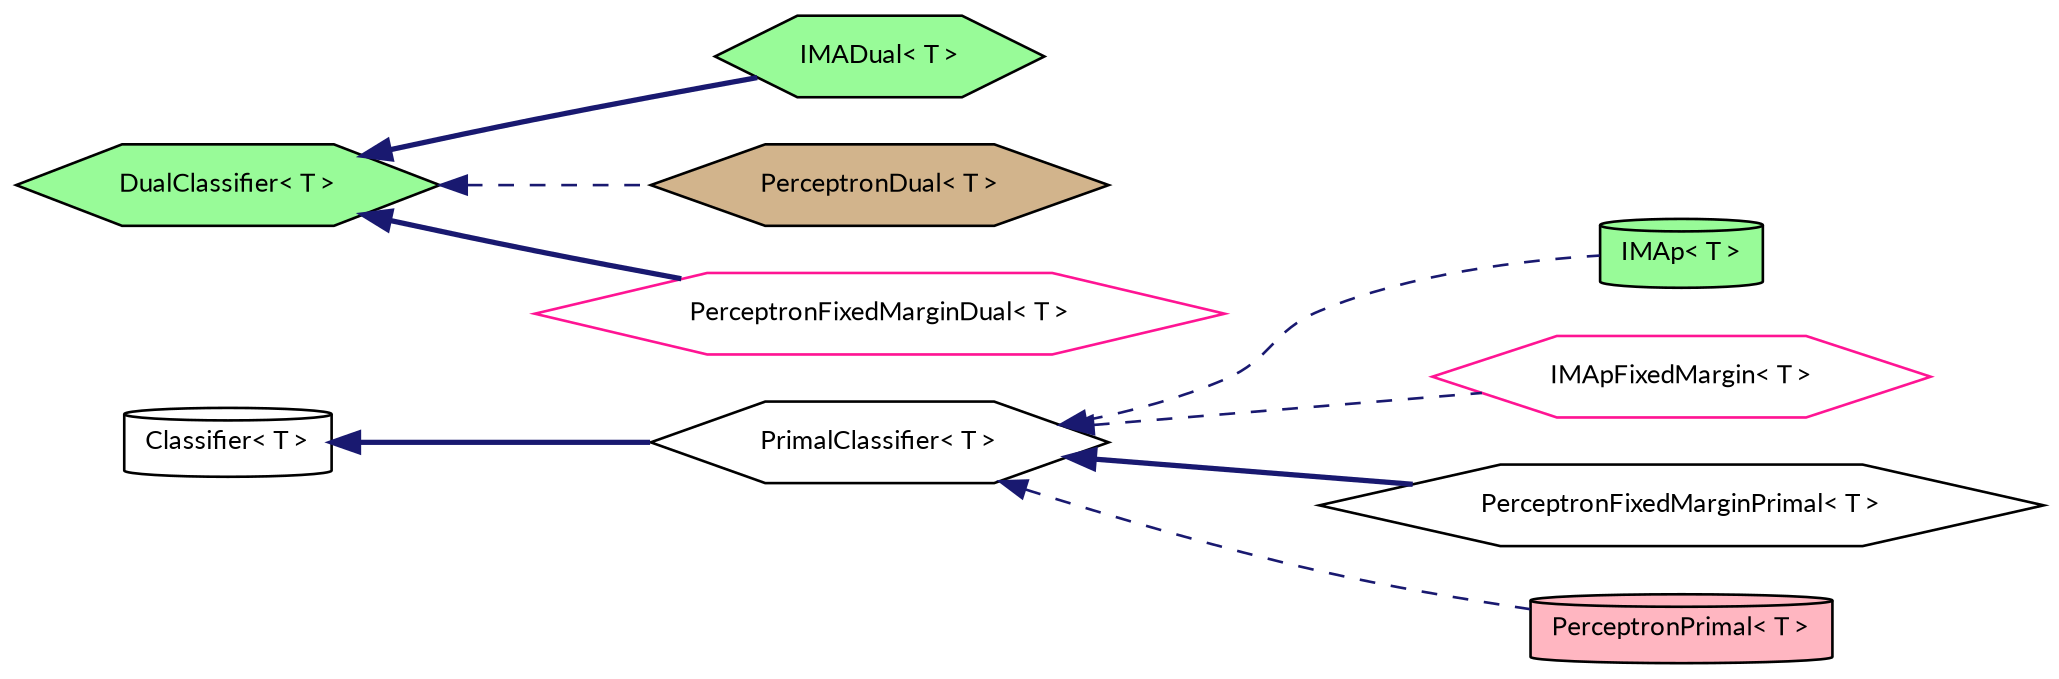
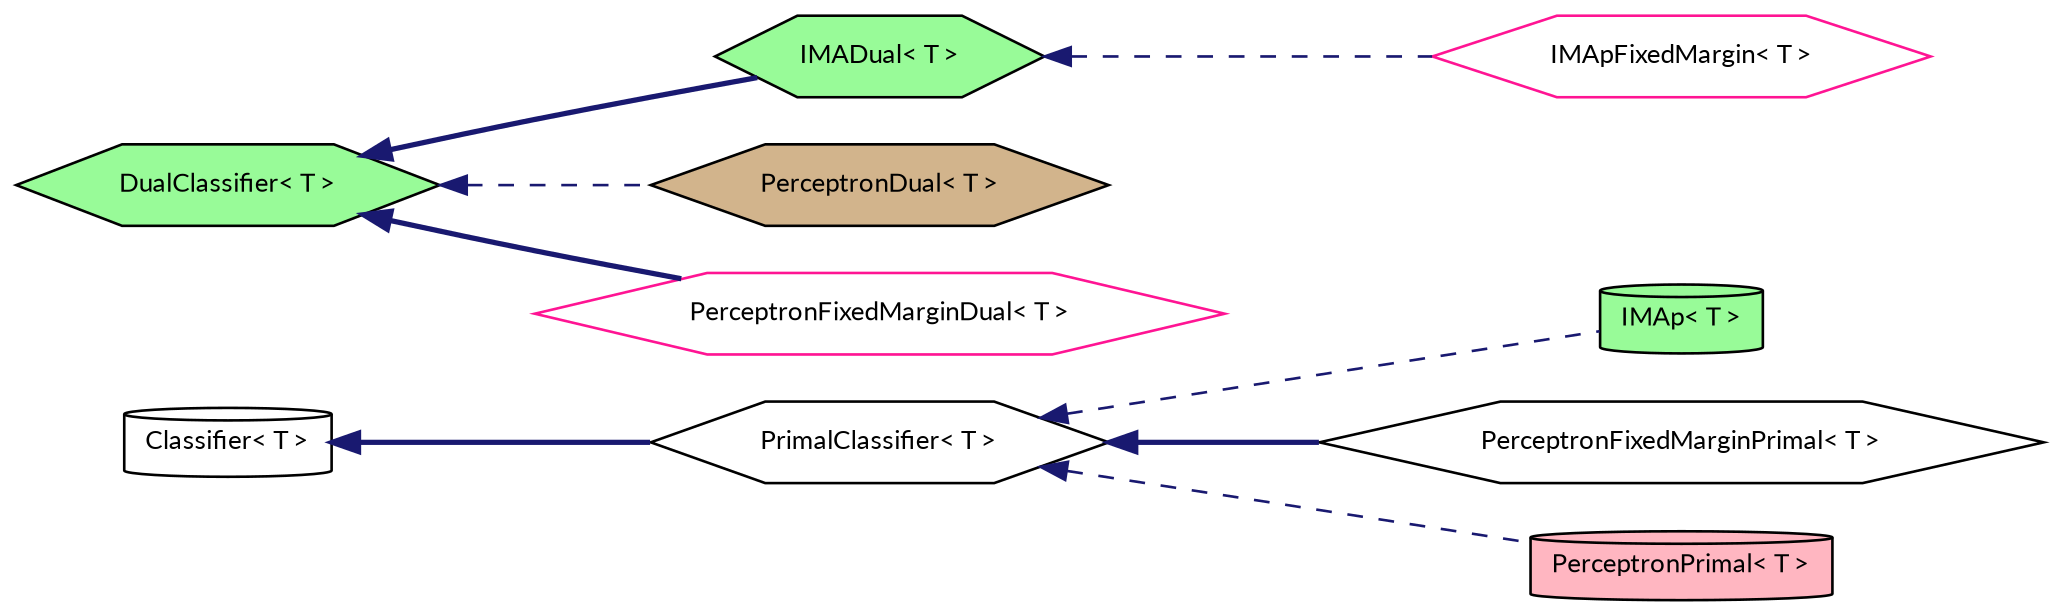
(1288, 409) -> (1252, 56)
